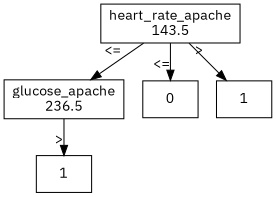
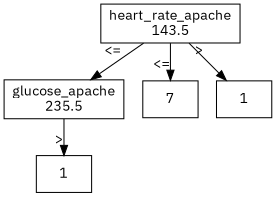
(64, 99) -> (64, 99)
(170, 99) -> (170, 99)
